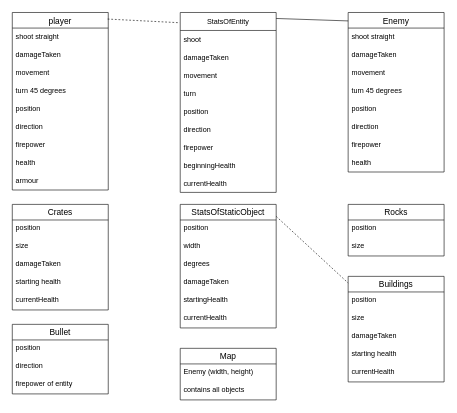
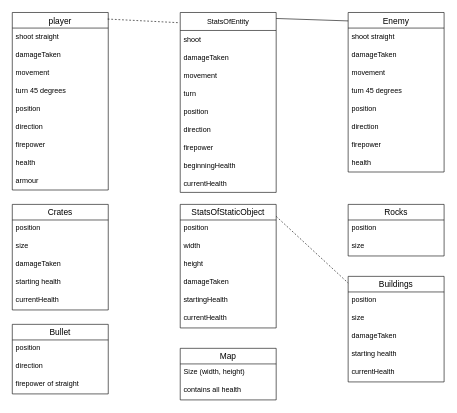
(198, 264) -> (195, 264)
(221, 372) -> (218, 372)
(50, 384) -> (54, 384)
(219, 390) -> (216, 390)
